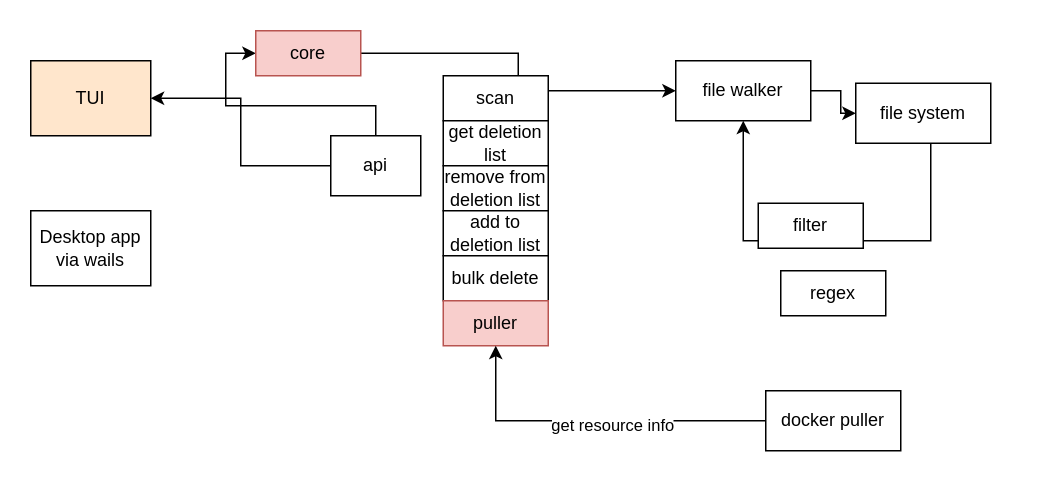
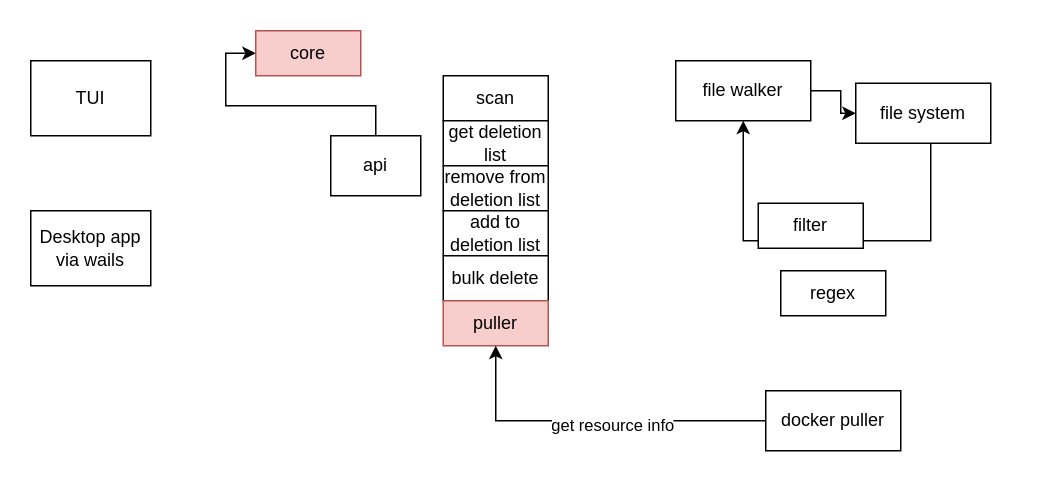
(450, 53) -> none
(91, 98) -> (91, 98)
(241, 138) -> none
